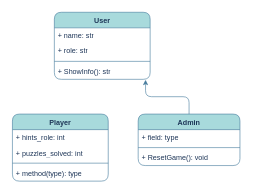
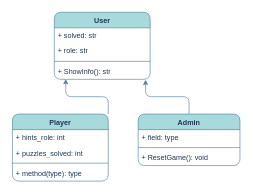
(77, 36) -> (80, 36)
none -> (107, 98)
